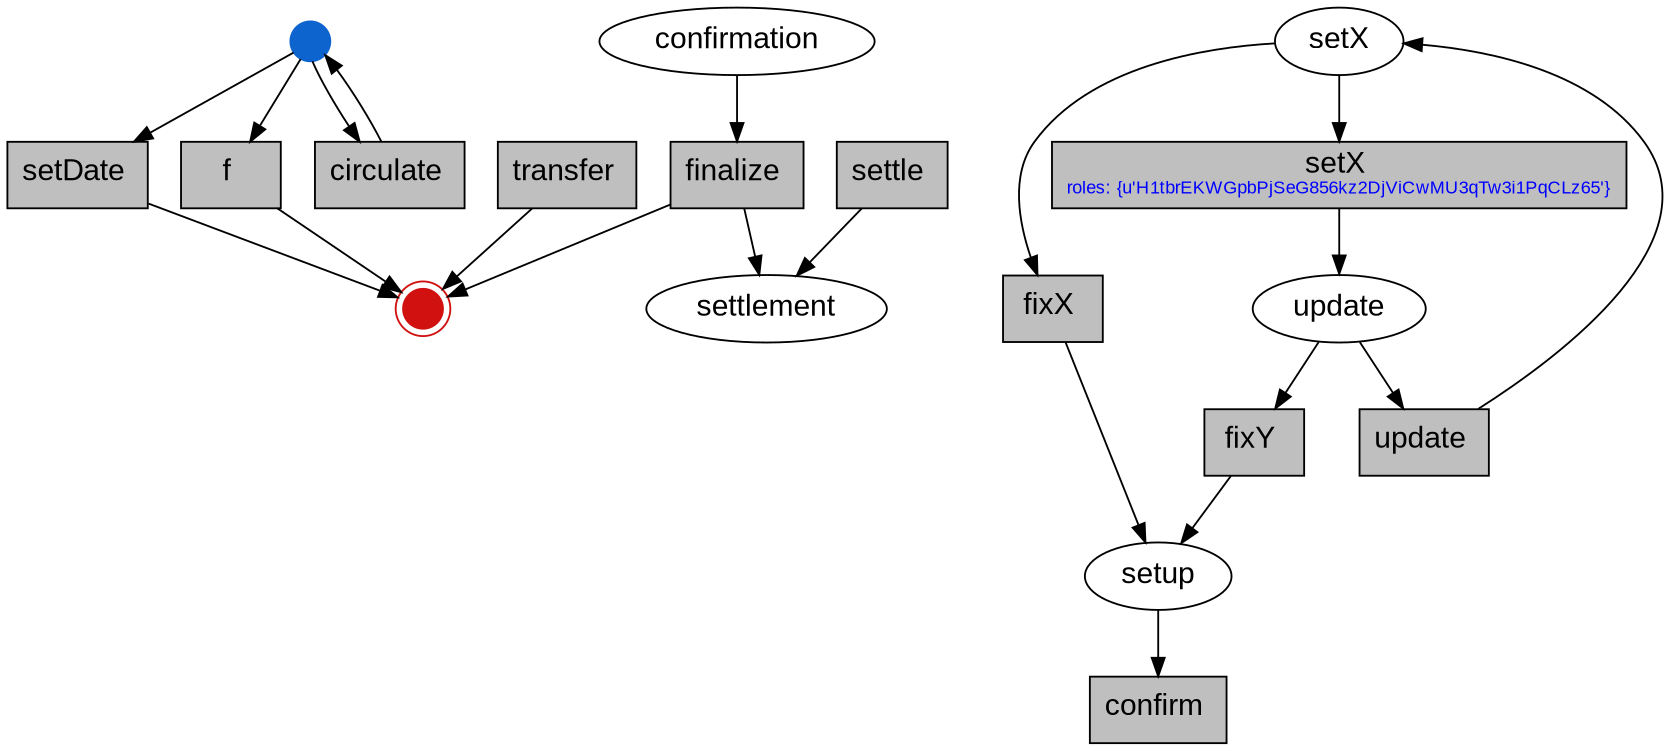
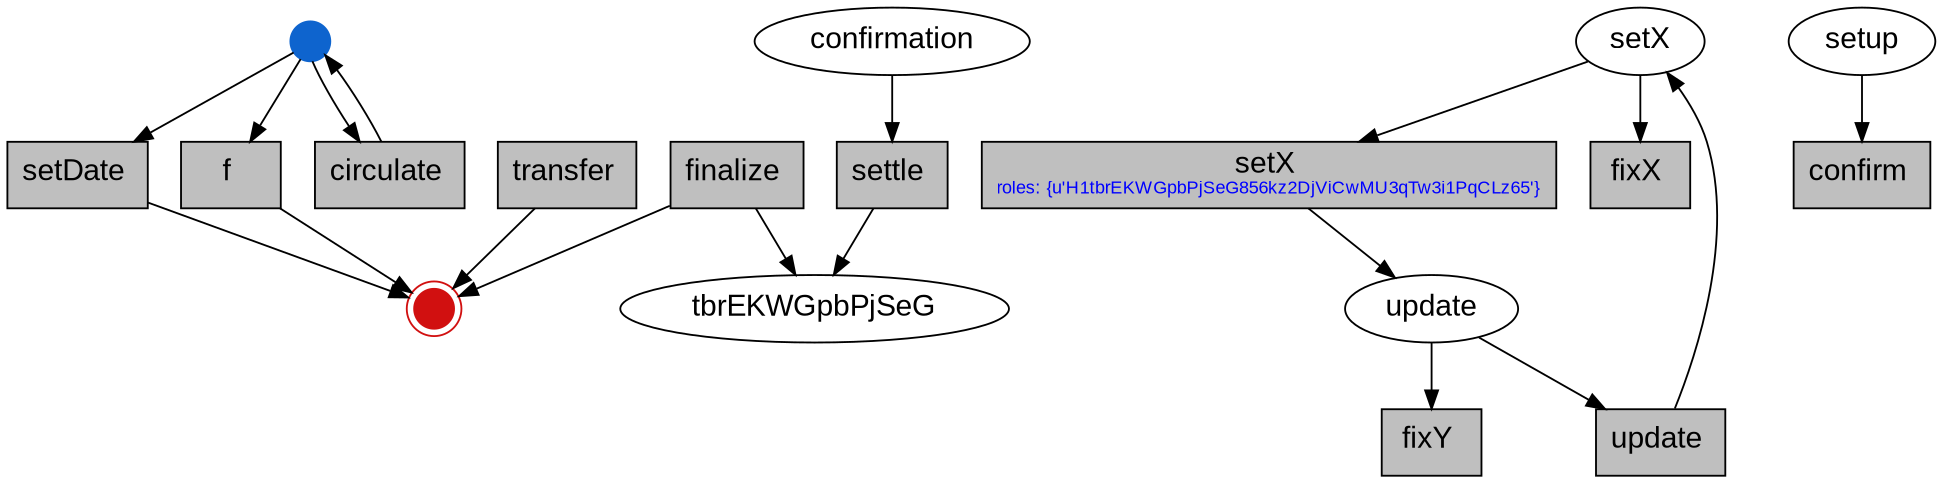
(737, 99) -> (892, 99)
(767, 309) -> (815, 309)
(1102, 434) -> none
(1212, 502) -> none
